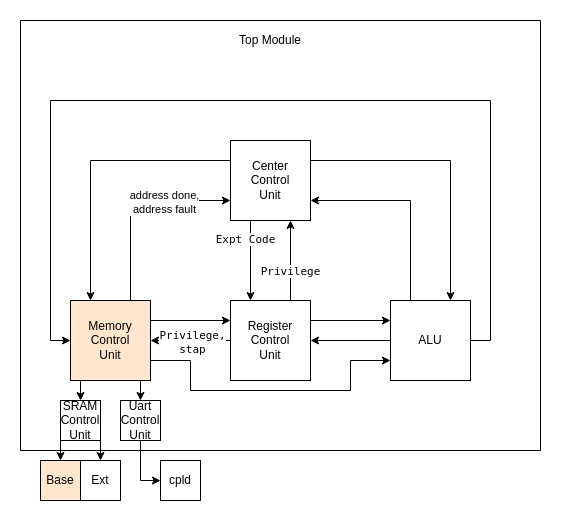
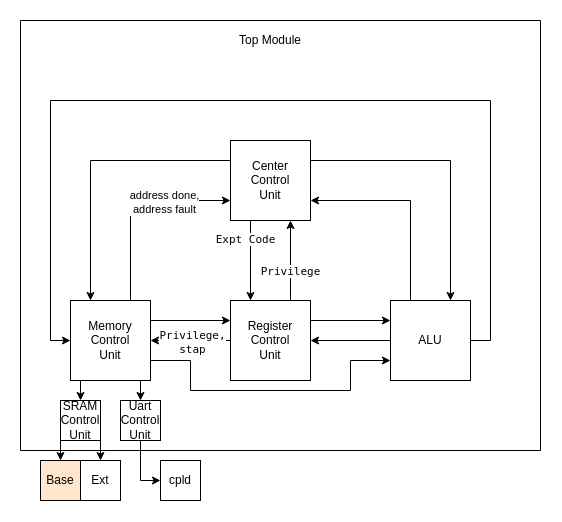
(111, 341) -> (111, 341)
